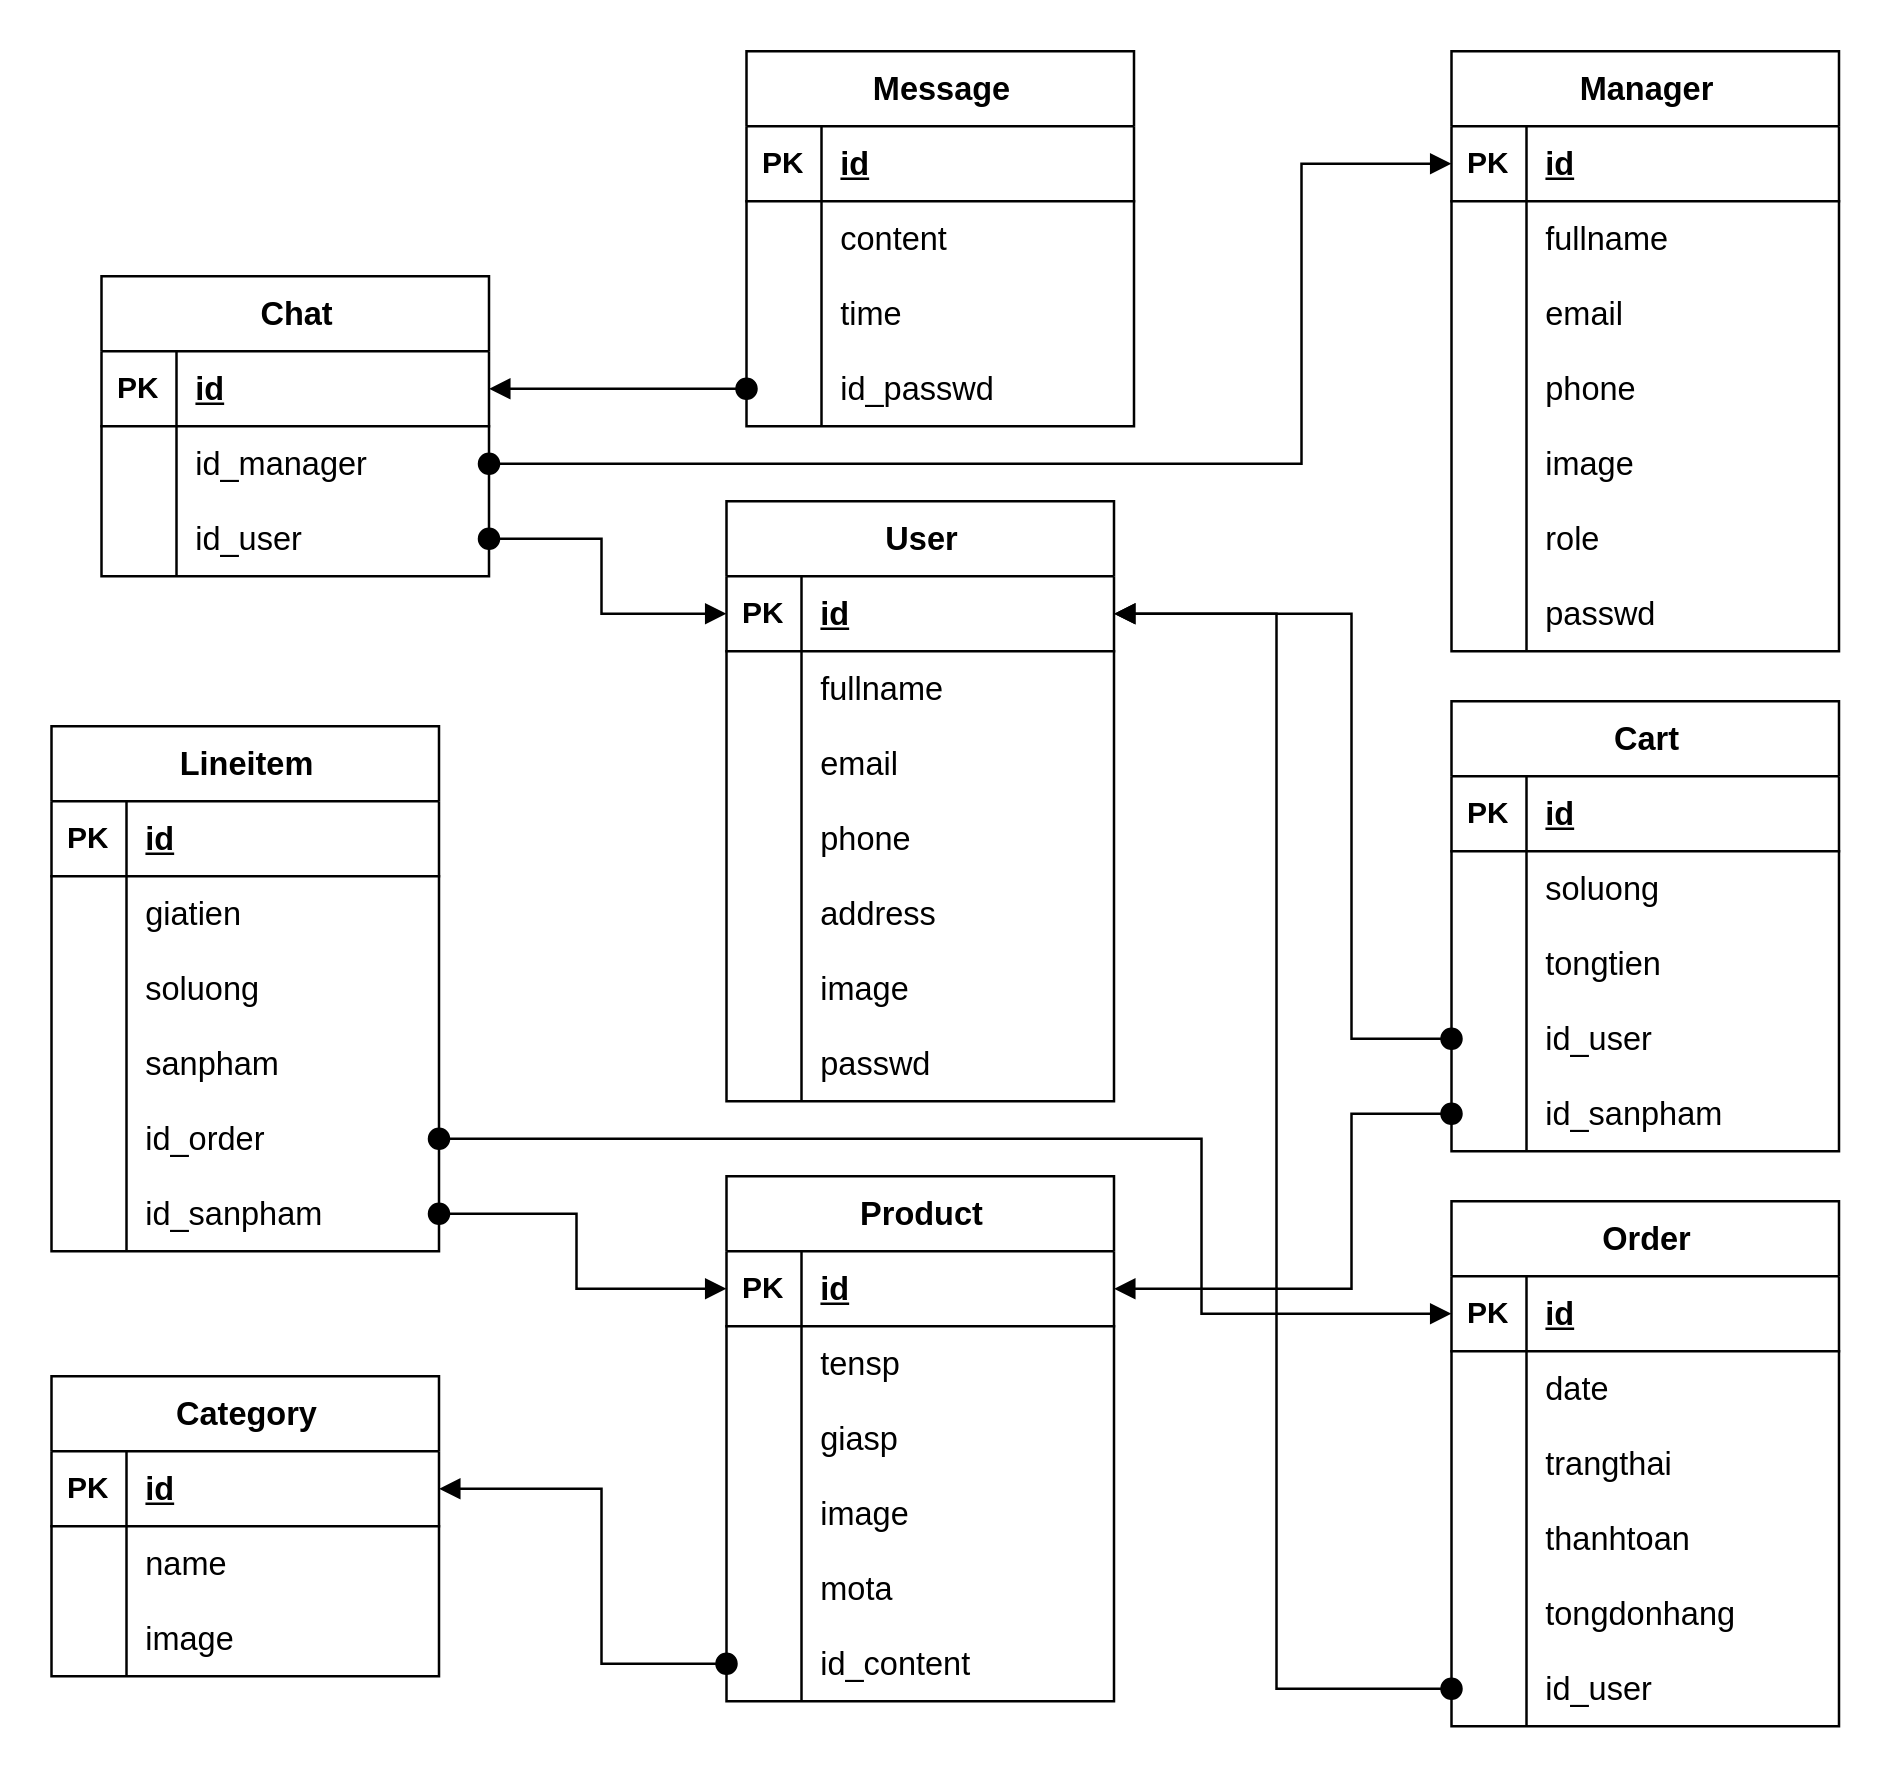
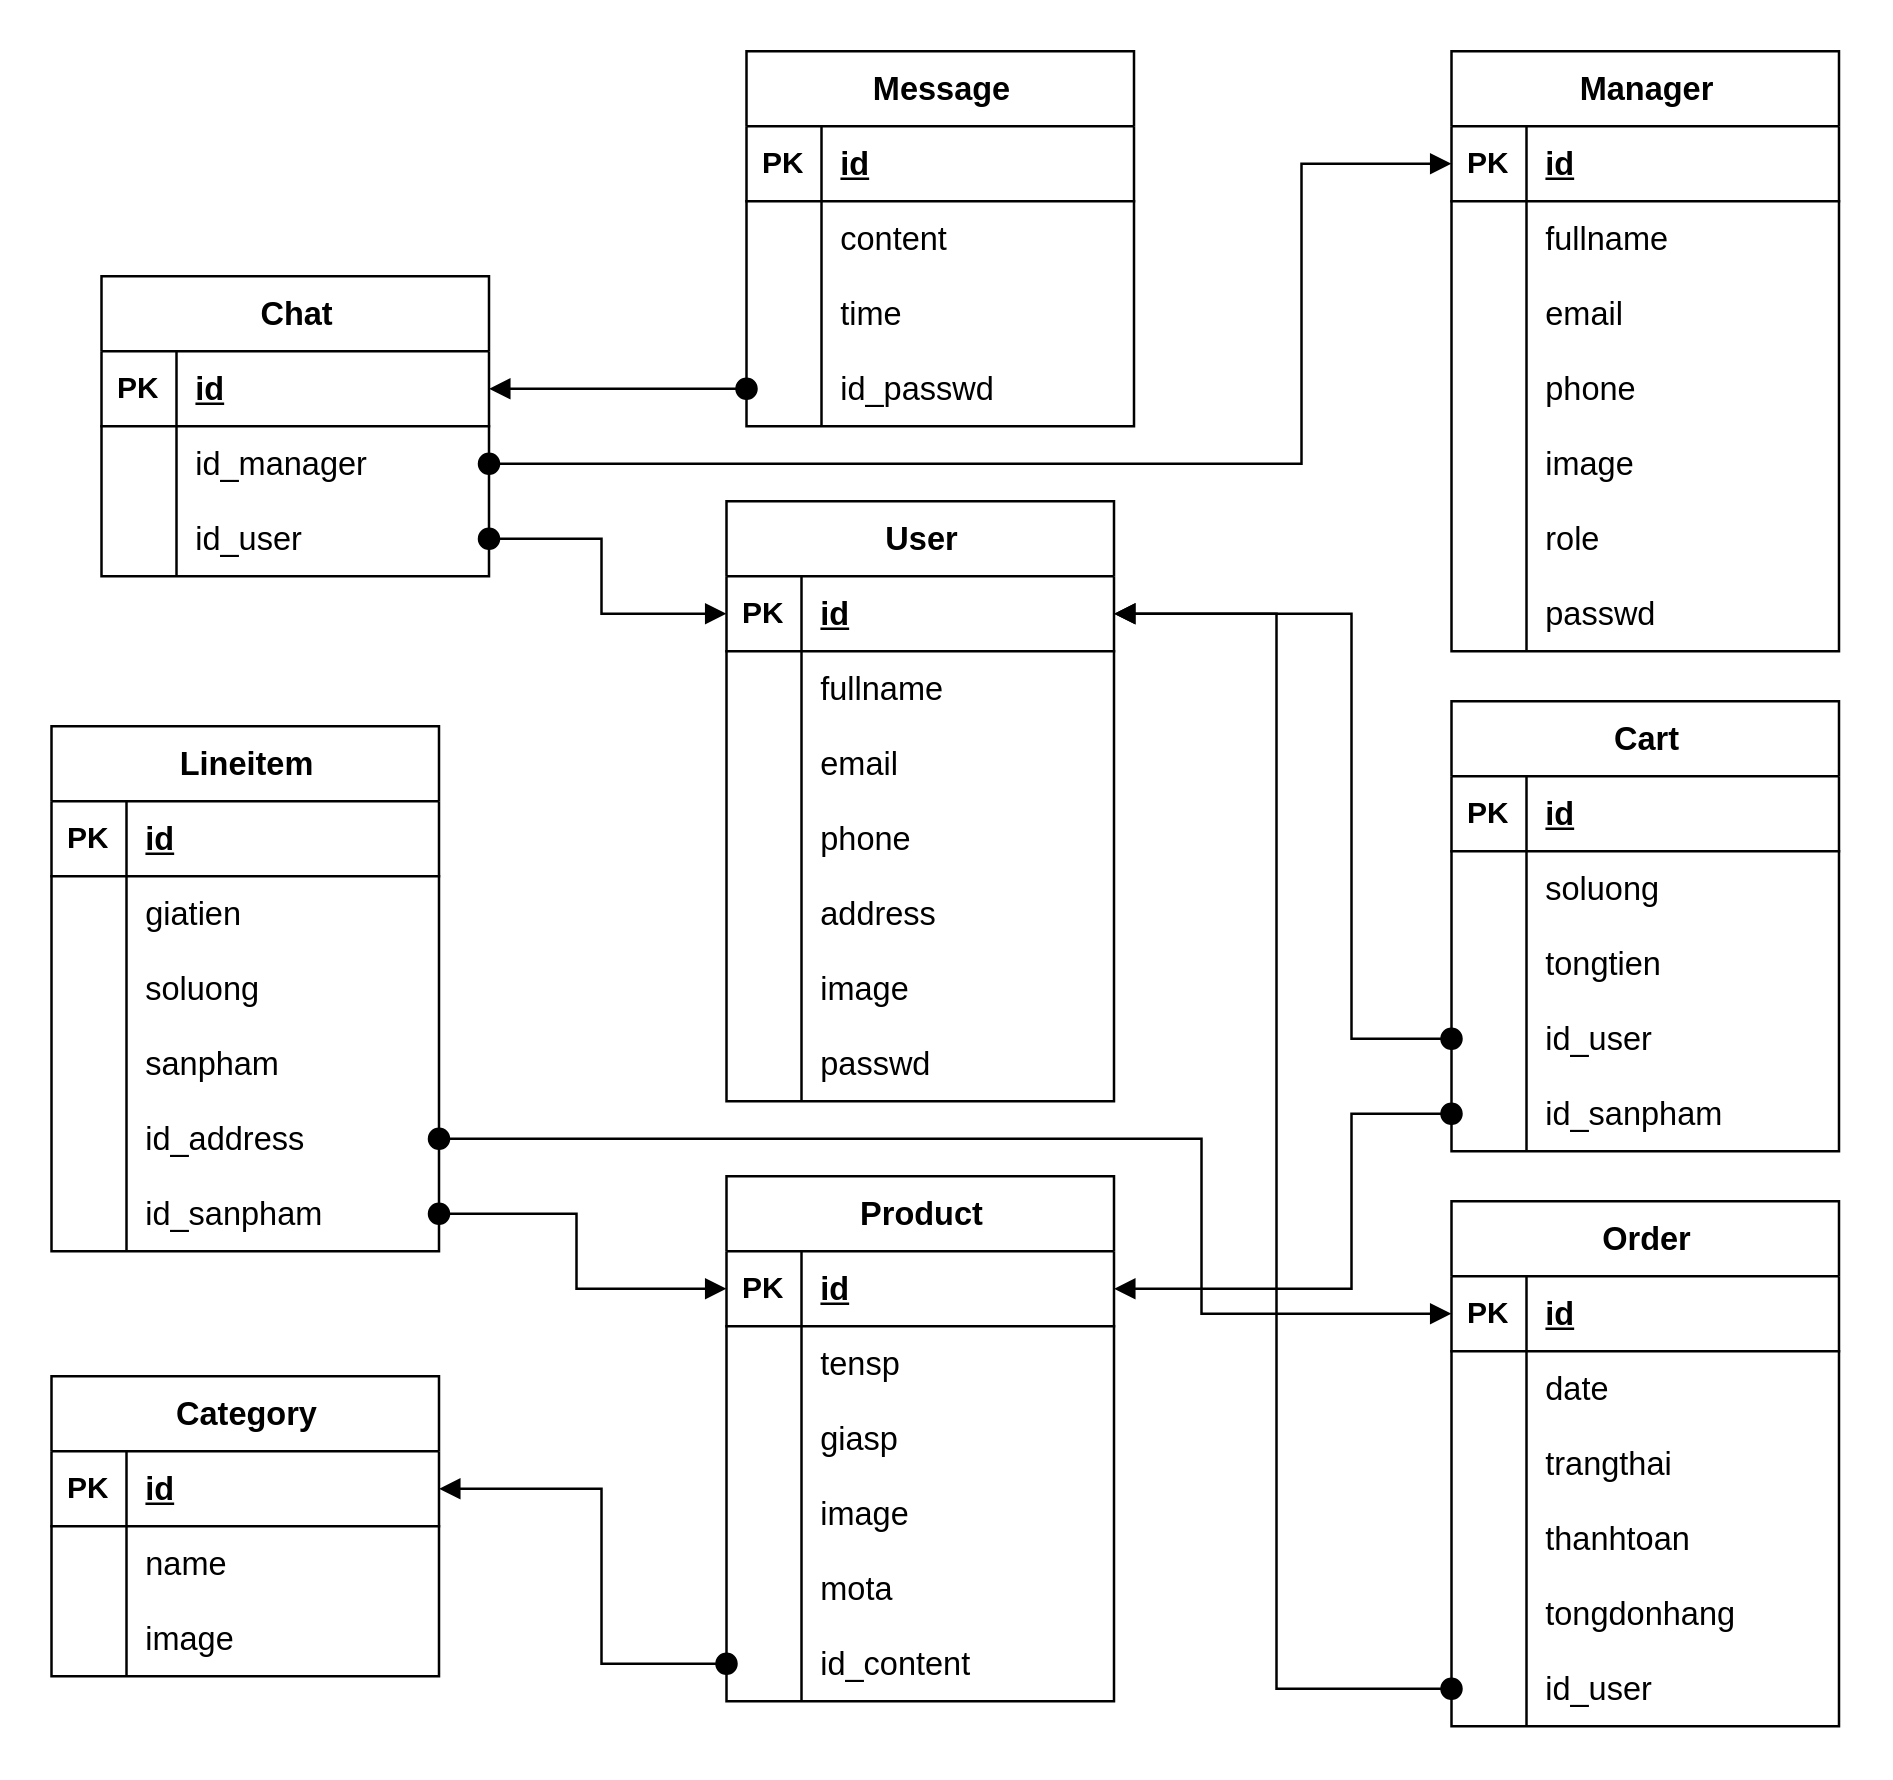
(210, 1139) -> (226, 1139)
